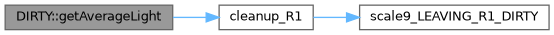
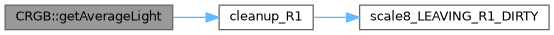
(89, 17) -> (89, 17)
(454, 17) -> (454, 17)
